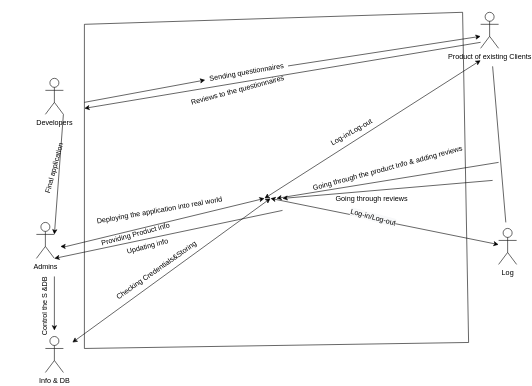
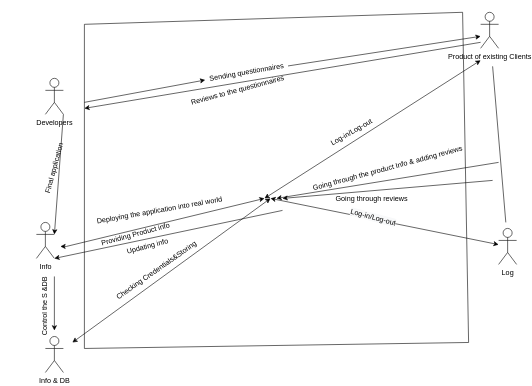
(46, 267) -> (46, 267)
